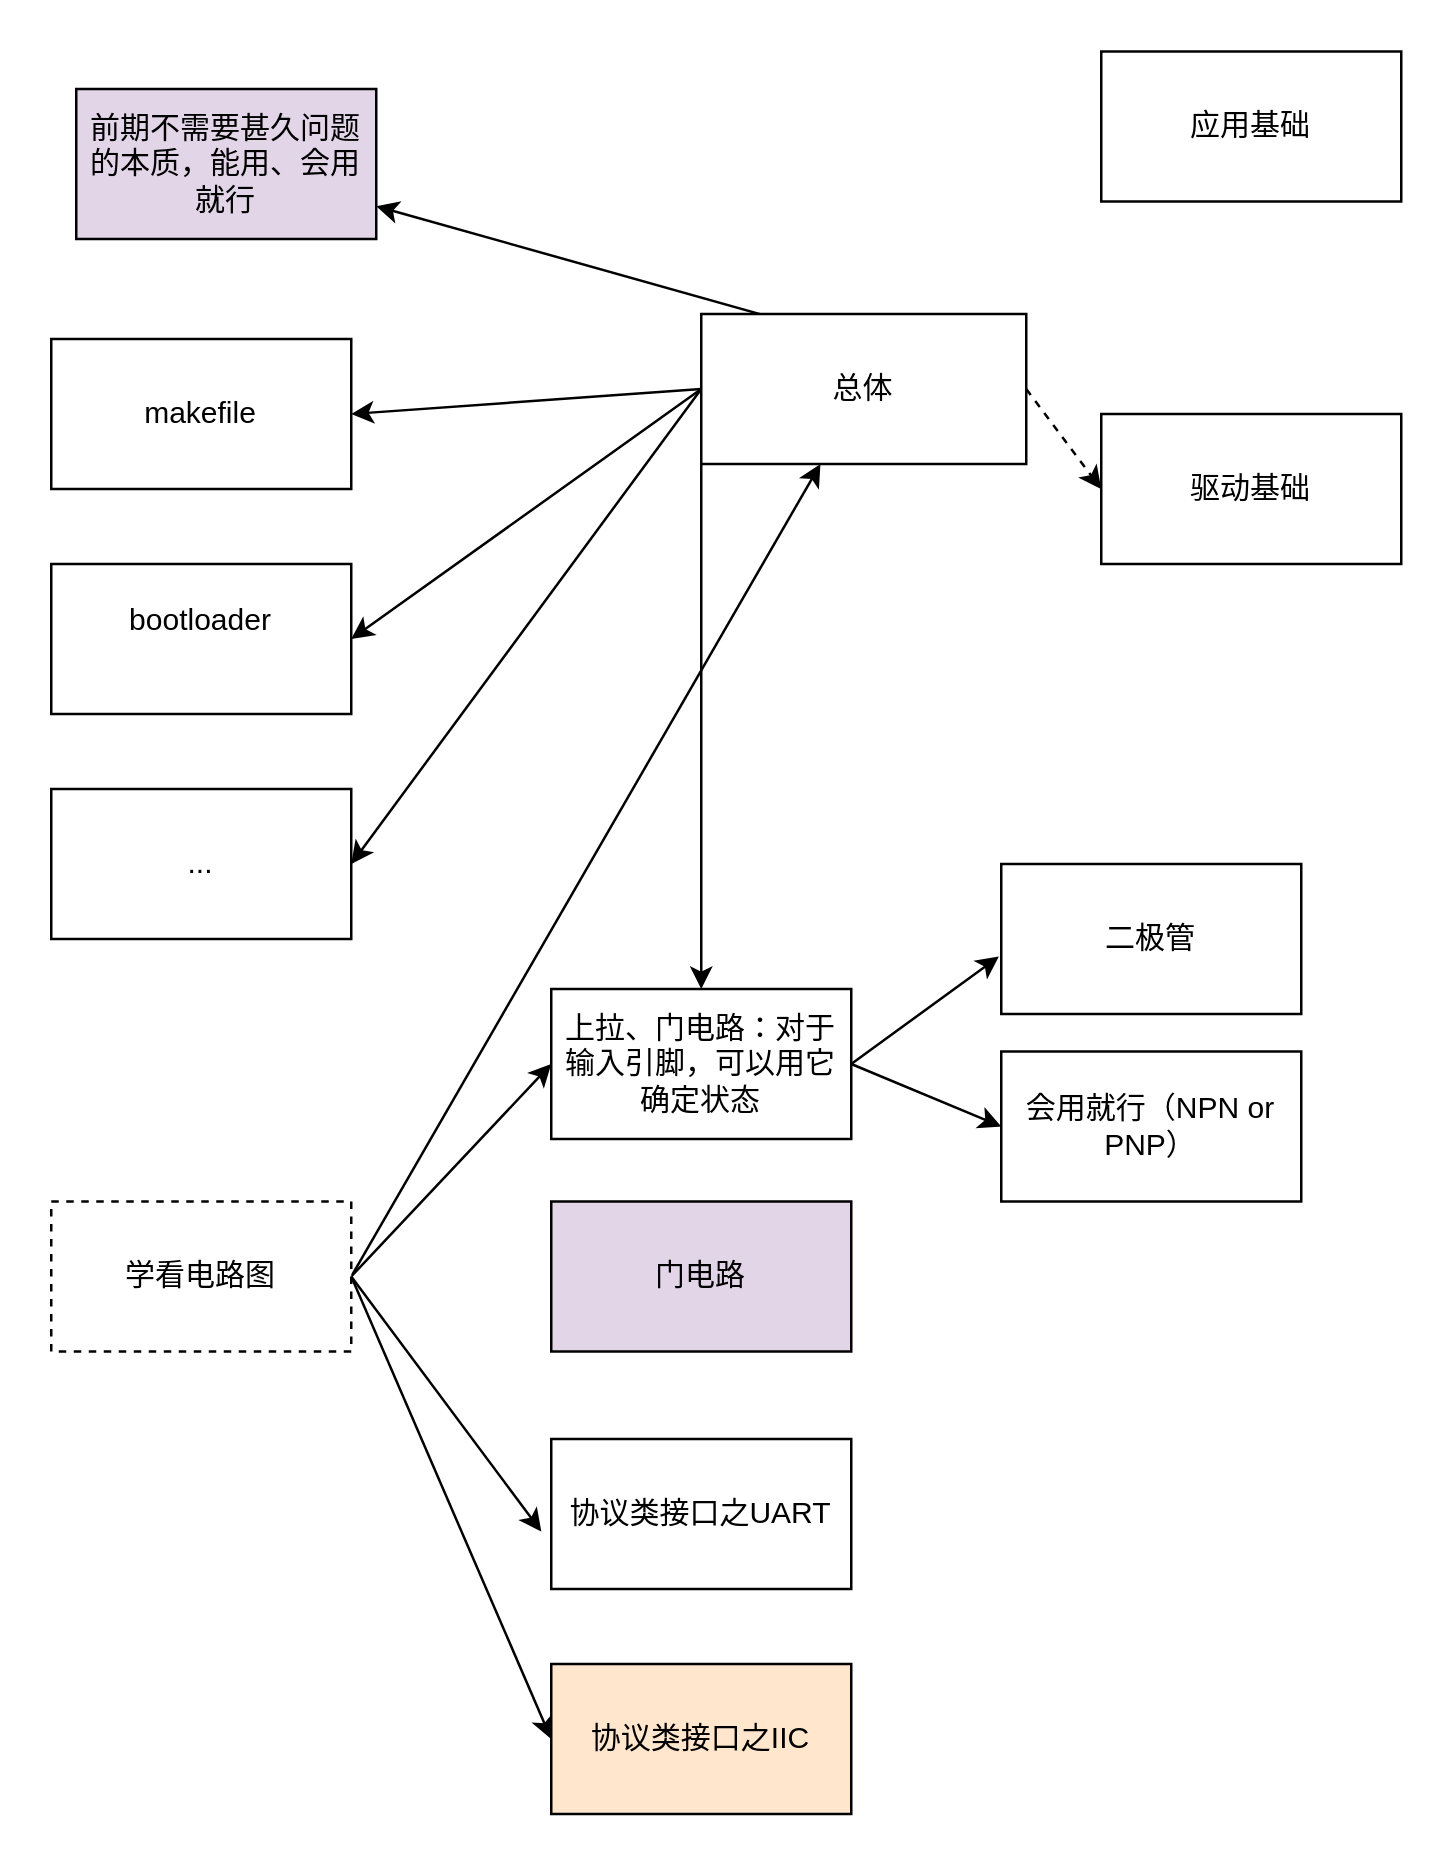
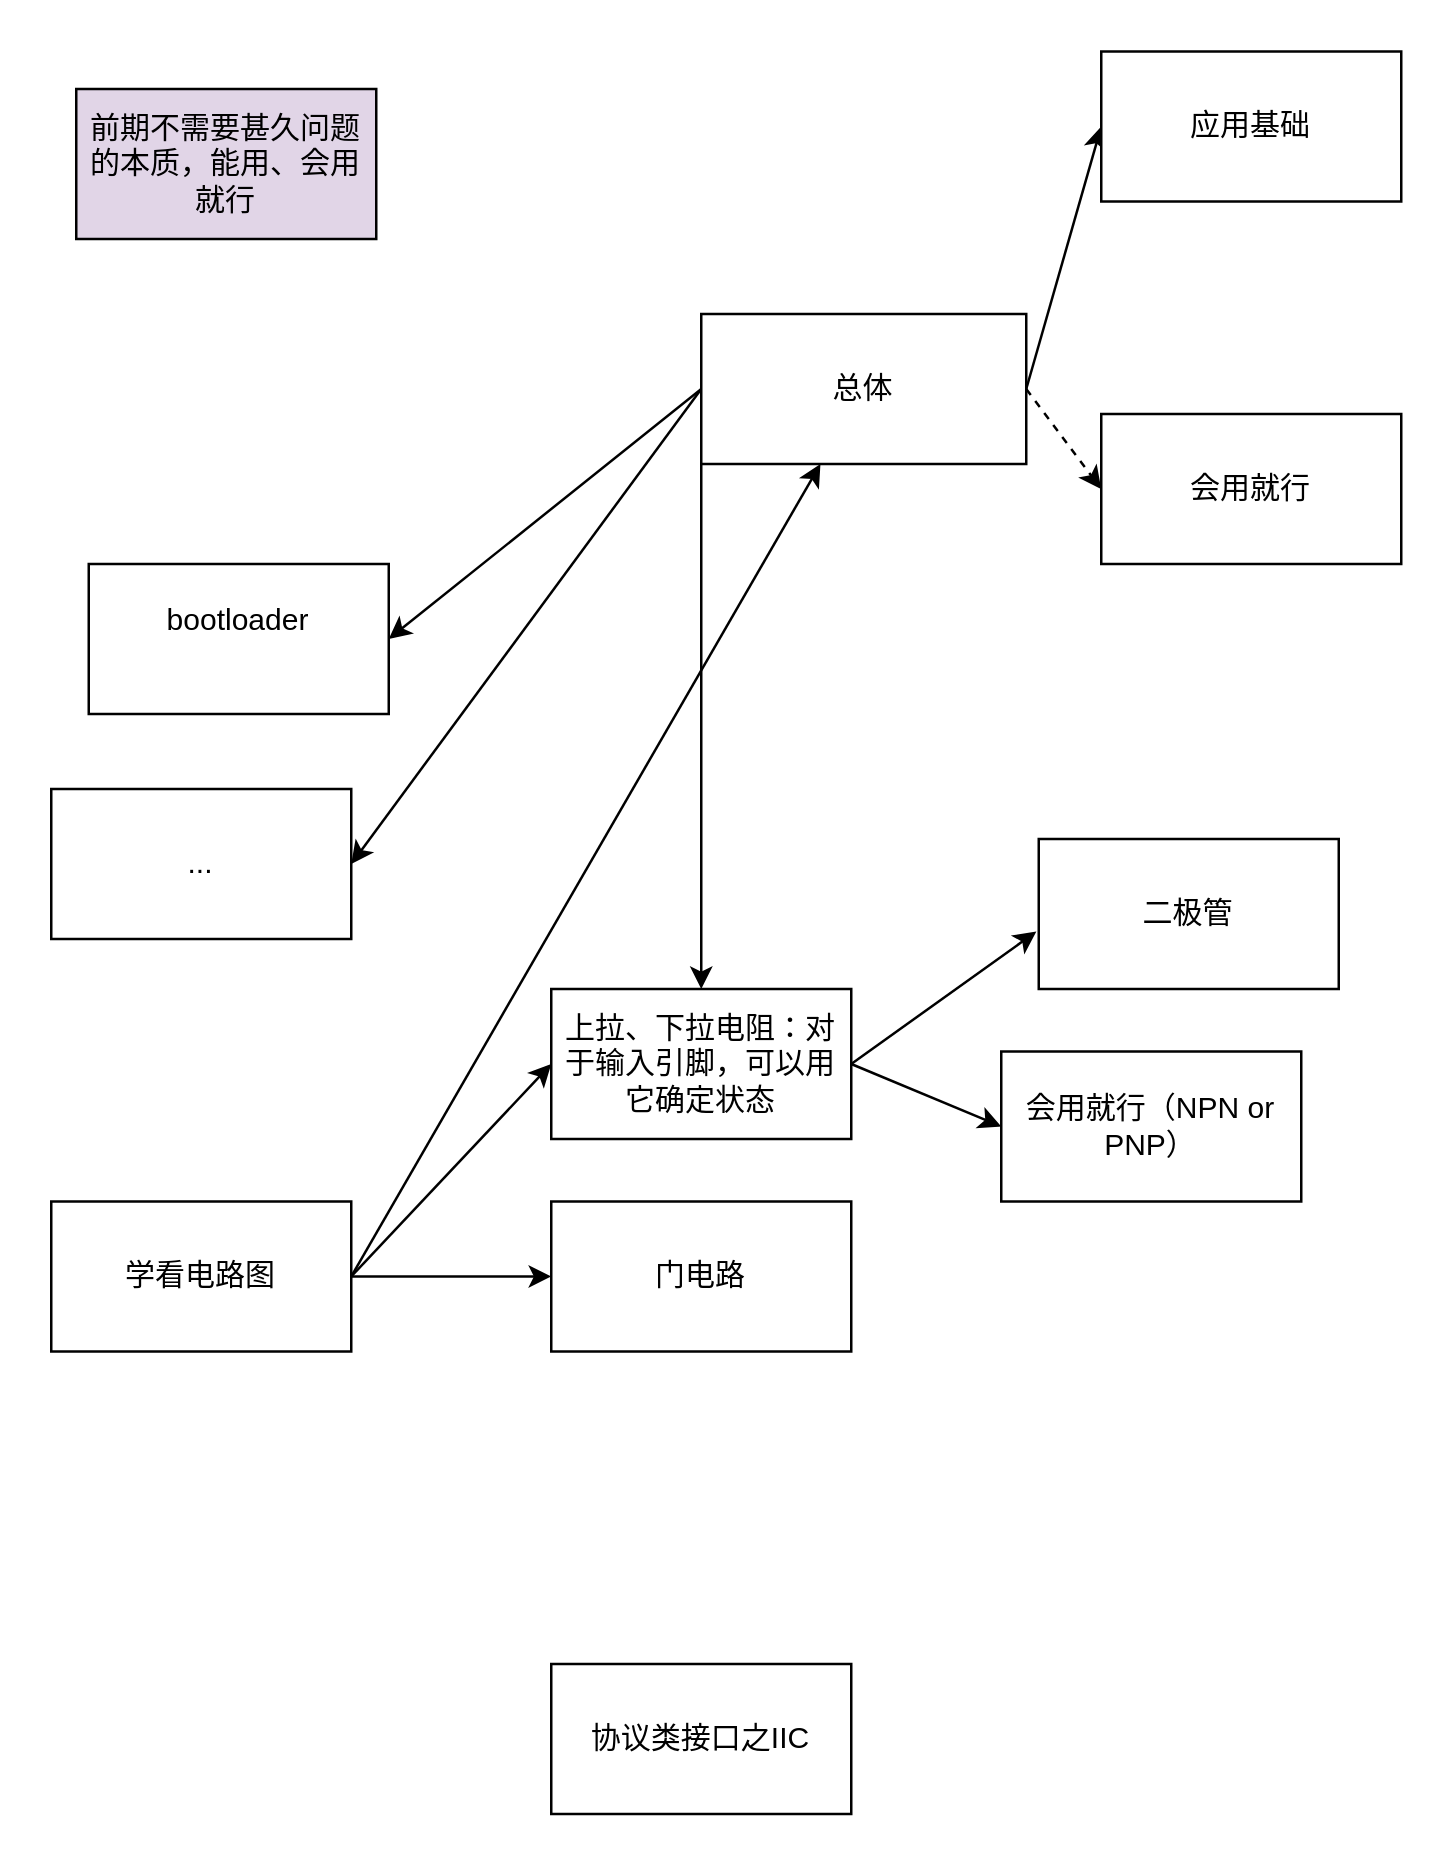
(576, 262) -> (1062, 265)
(530, 401) -> none
(201, 414) -> none
(1251, 489) -> (1251, 489)
(201, 639) -> (239, 639)
(1151, 939) -> (1189, 914)
(701, 1064) -> (701, 1064)
(201, 1276) -> (201, 1276)
(701, 1276) -> (701, 1276)
(447, 1405) -> none
(451, 1507) -> (446, 1276)
(701, 1514) -> none
(701, 1739) -> (701, 1739)
